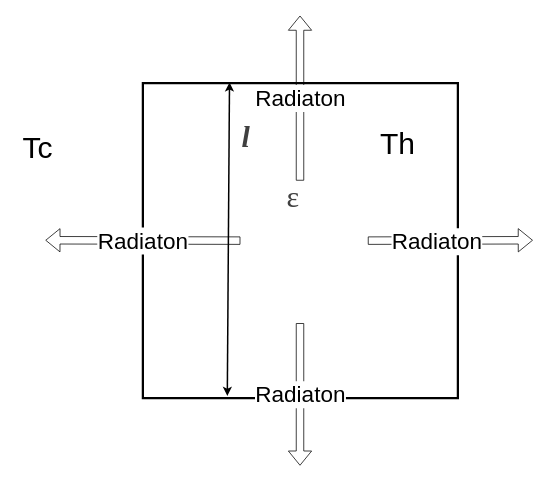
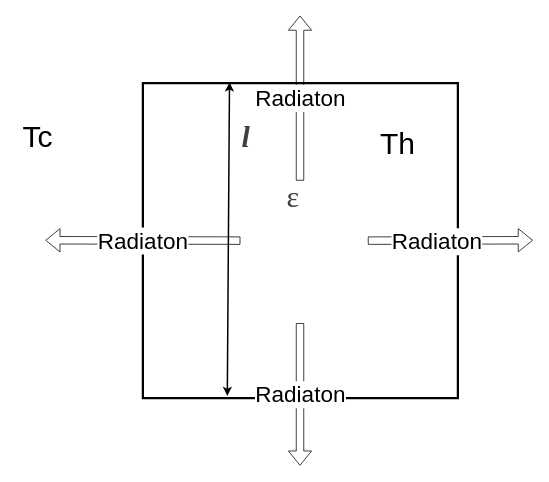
(38, 147) -> (38, 135)
